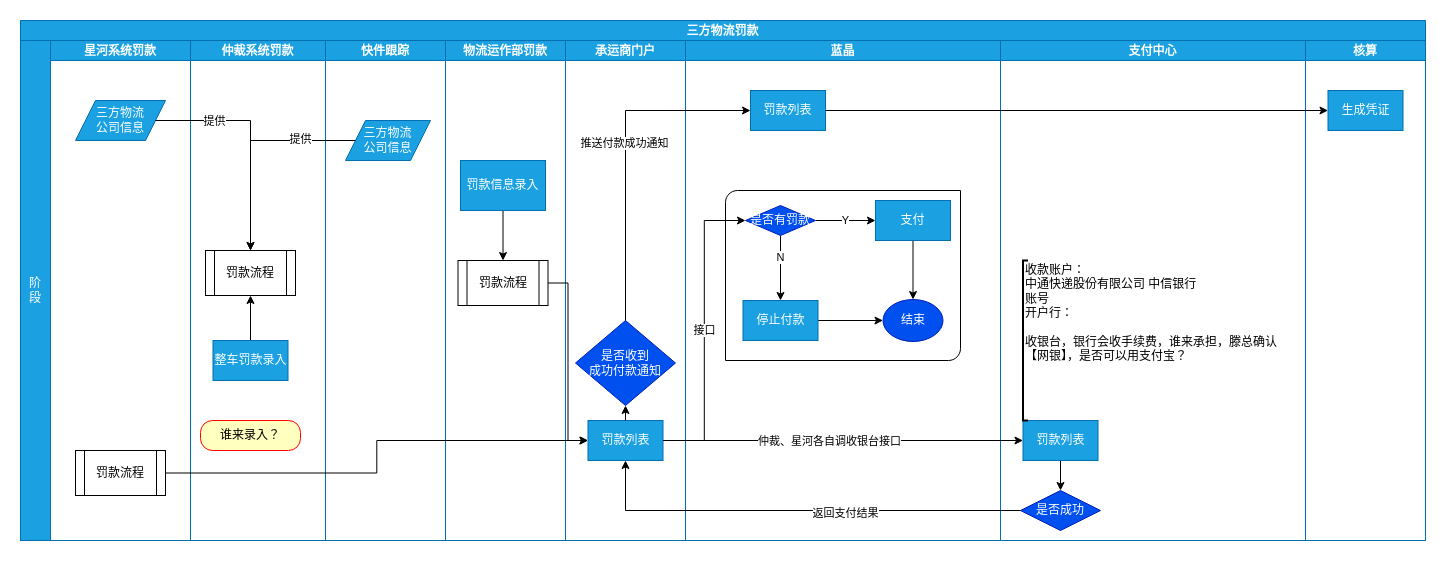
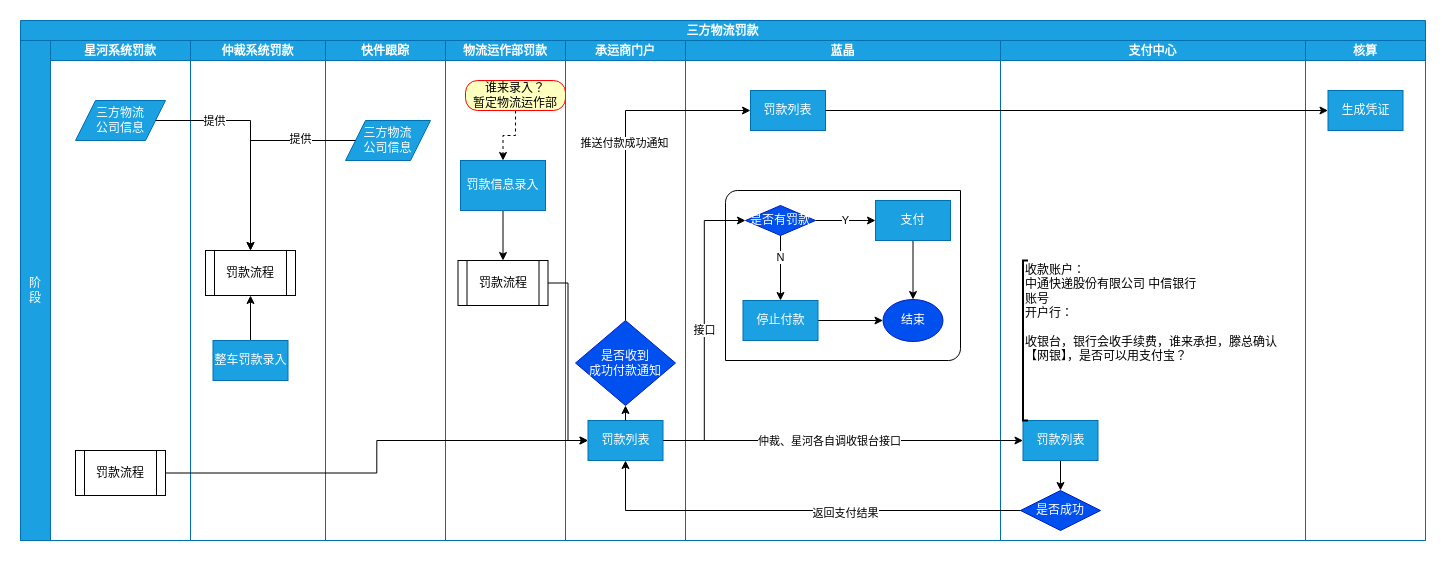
none -> (516, 96)
none -> (513, 136)
(251, 436) -> none
